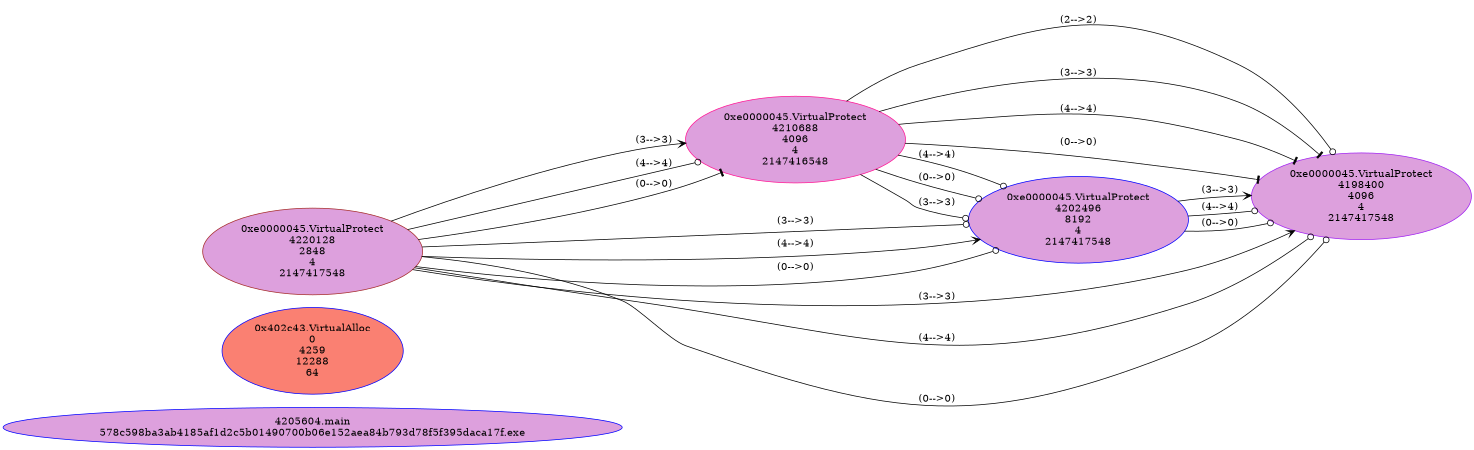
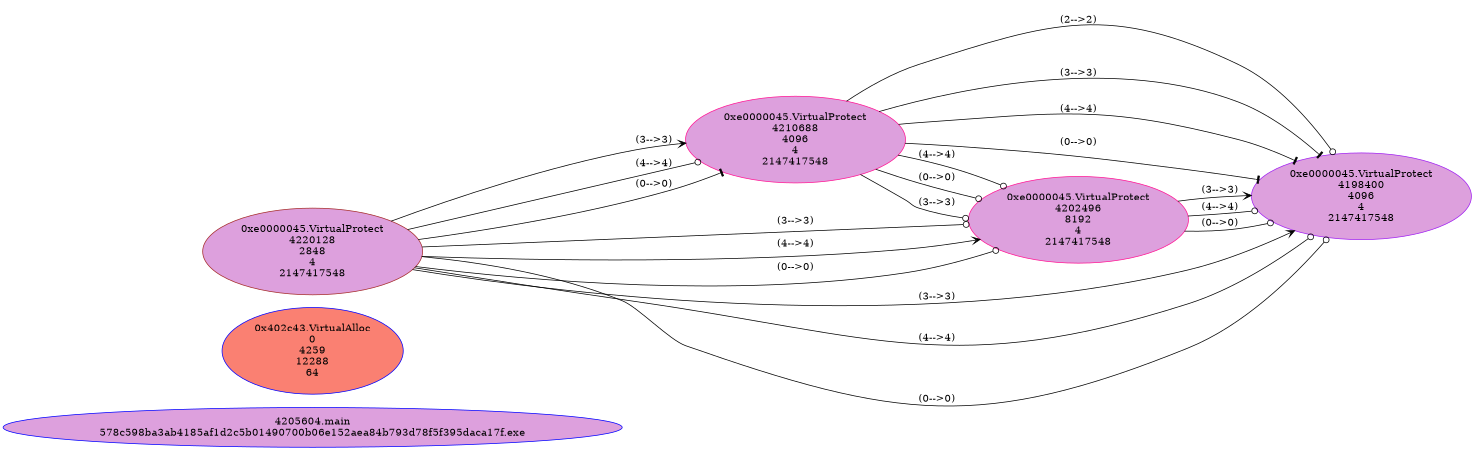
(796, 140) -> (796, 140)
(1078, 220) -> (1078, 220)
